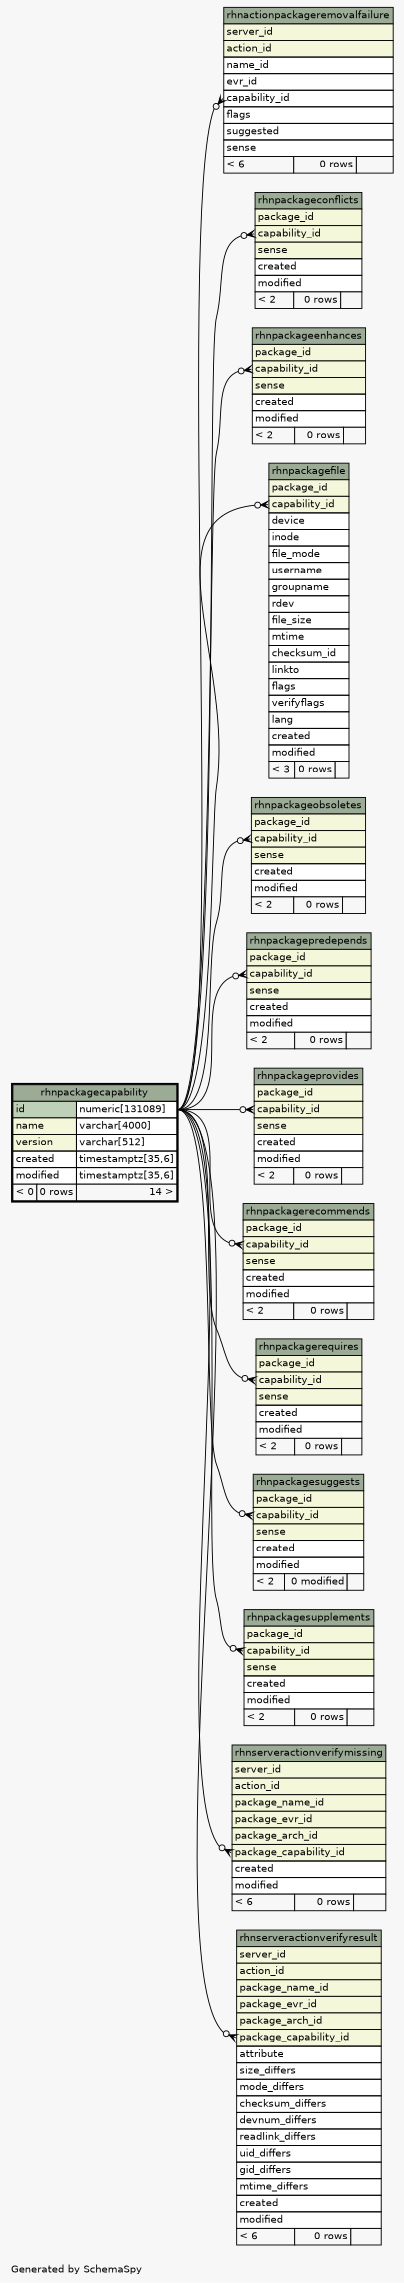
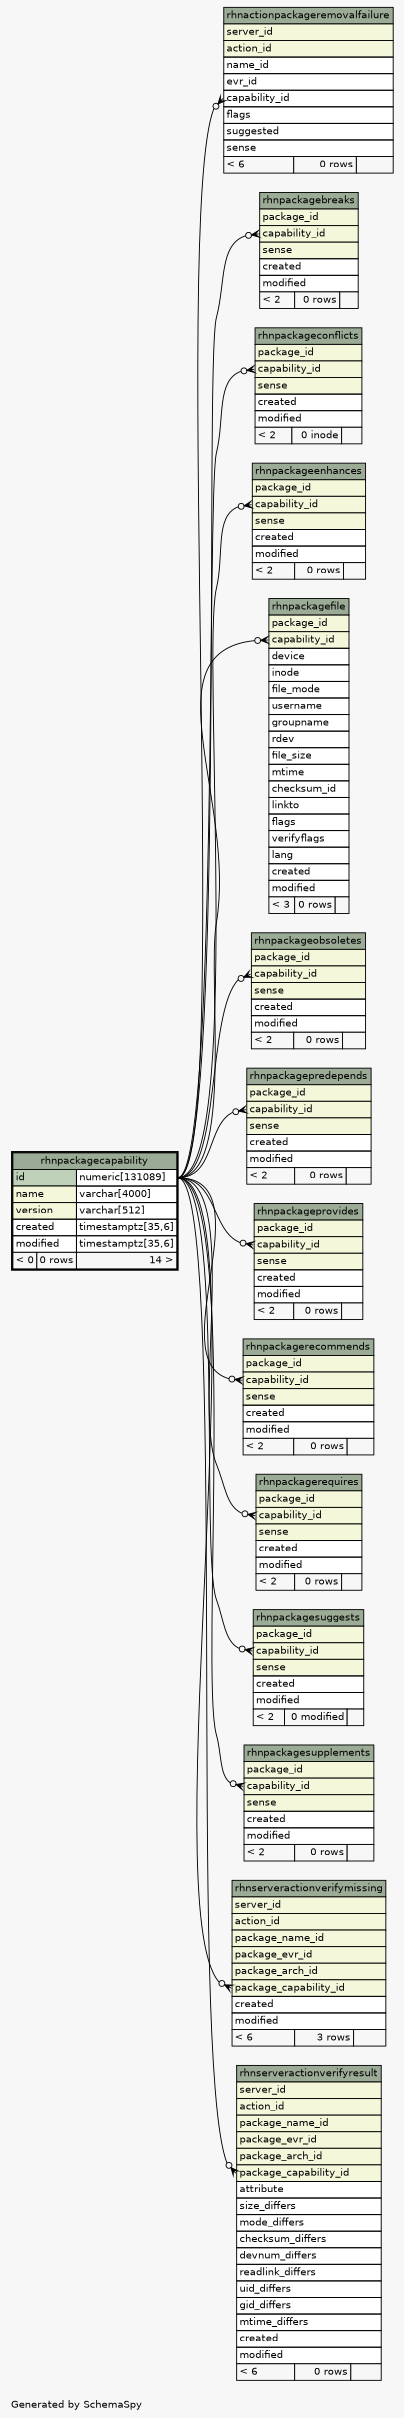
none -> (308, 250)
(321, 300) -> (320, 435)
(334, 1902) -> (334, 2037)
